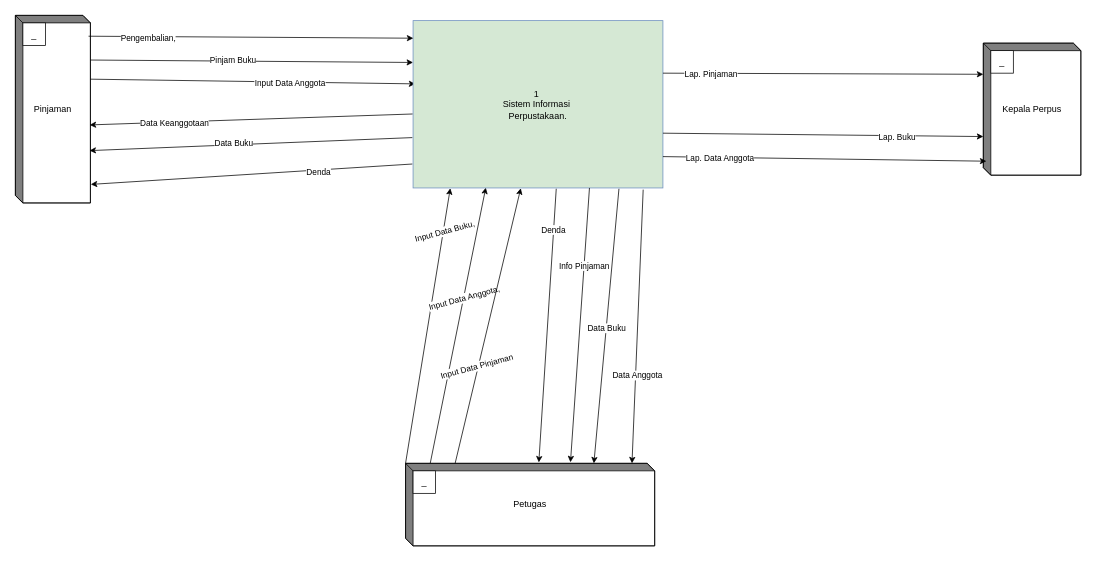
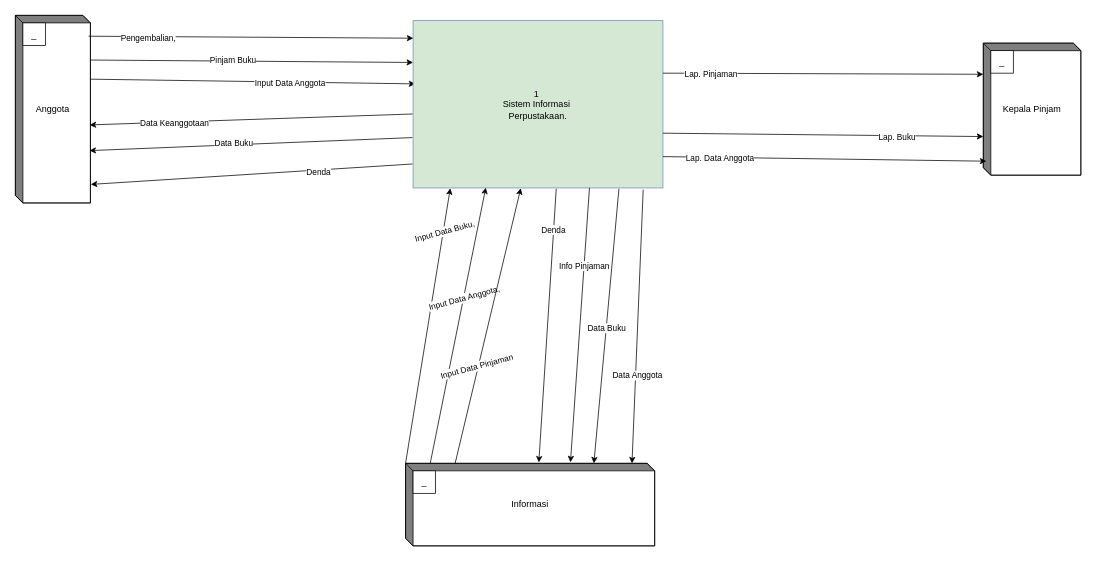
(53, 109) -> (53, 109)
(1032, 109) -> (1032, 109)
(530, 504) -> (530, 504)
